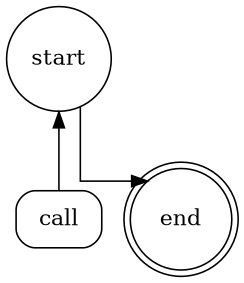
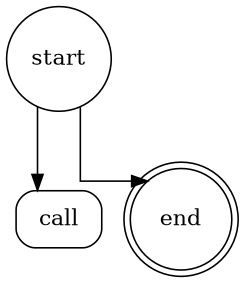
(59, 159) -> (38, 141)
